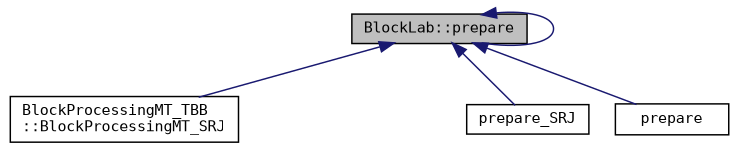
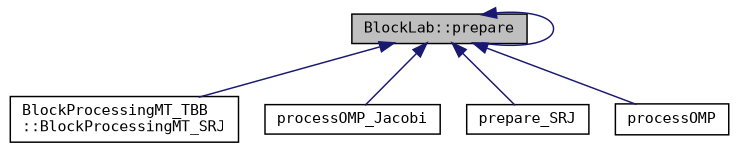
none -> (353, 119)
(672, 119) -> (672, 119)
